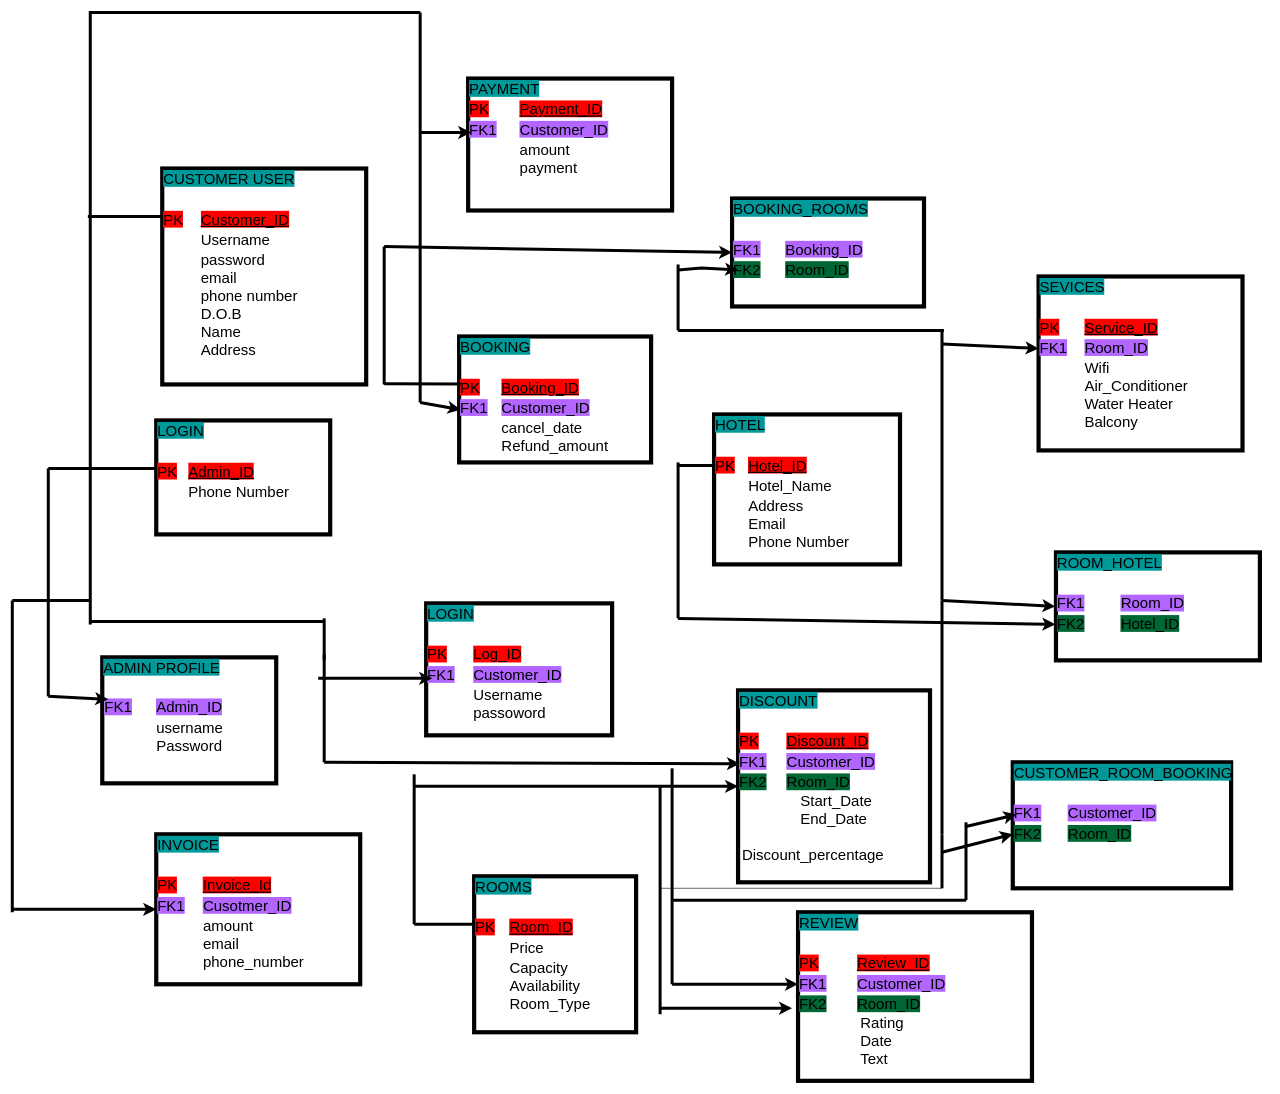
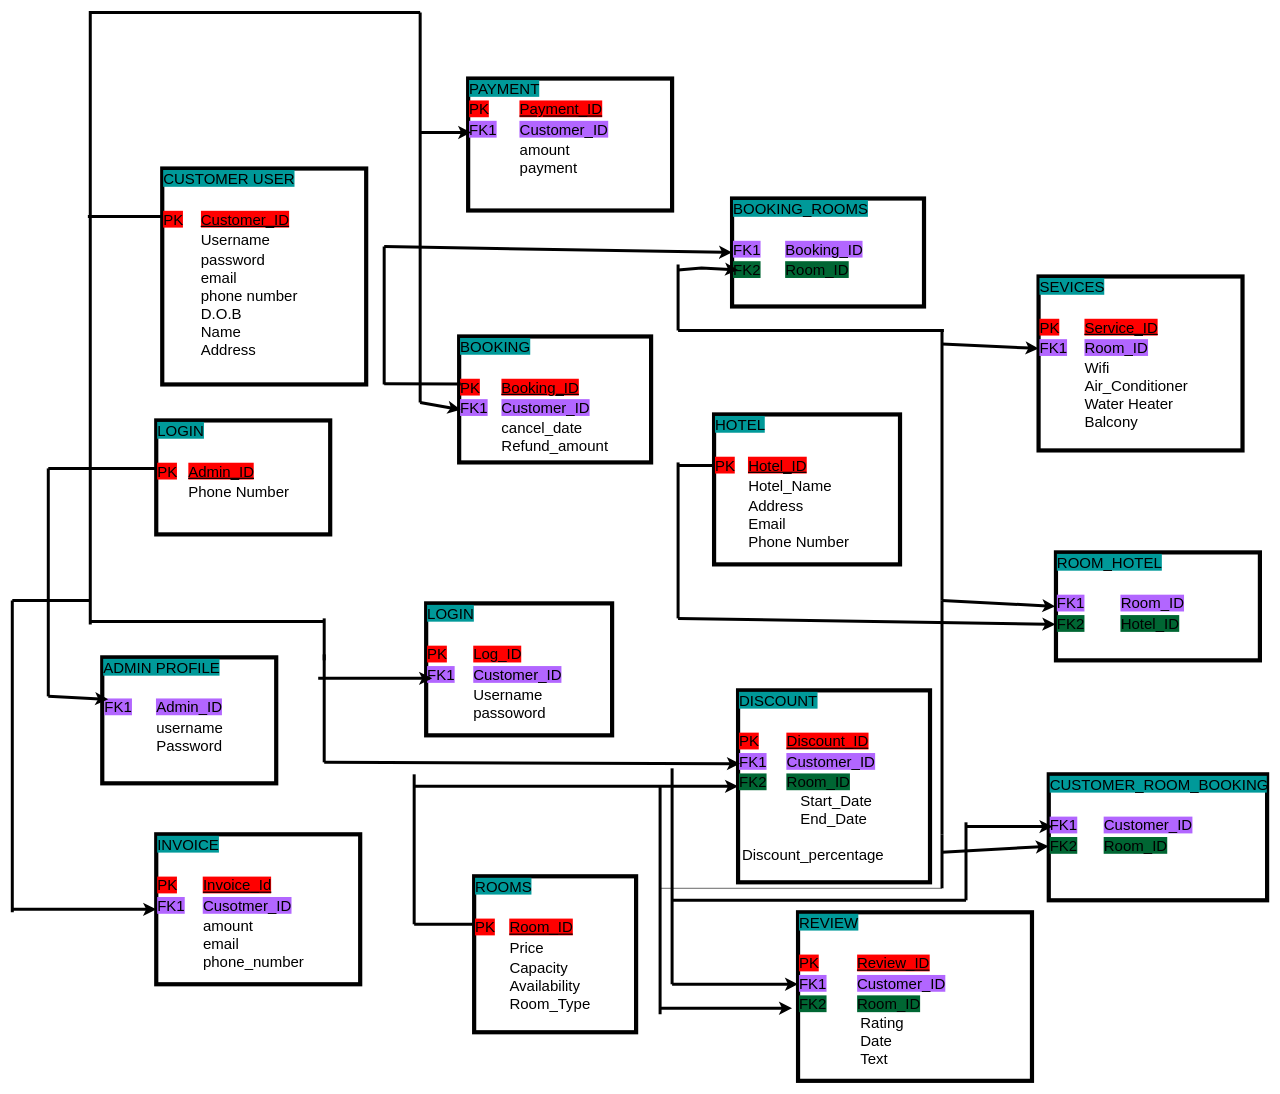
(1122, 825) -> (1158, 837)
